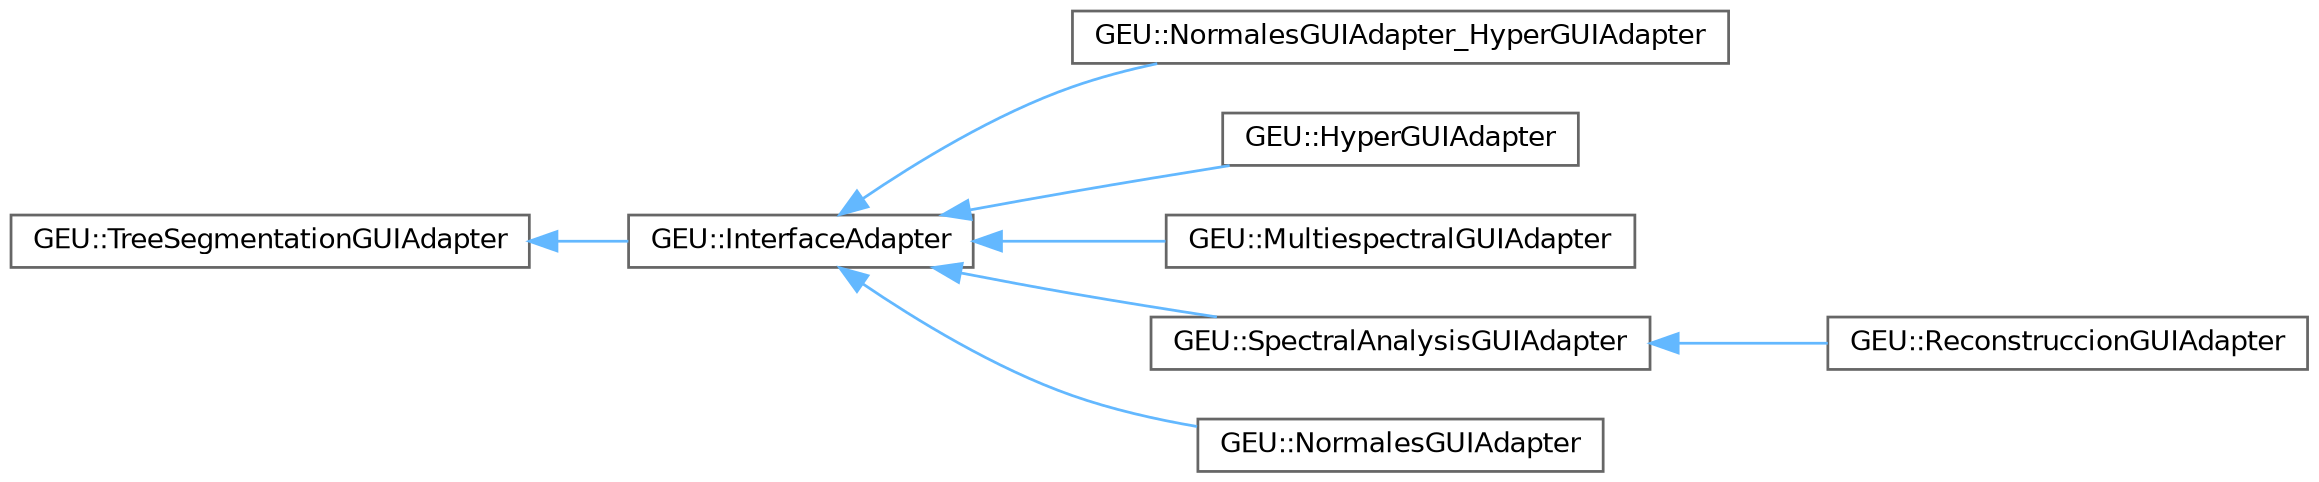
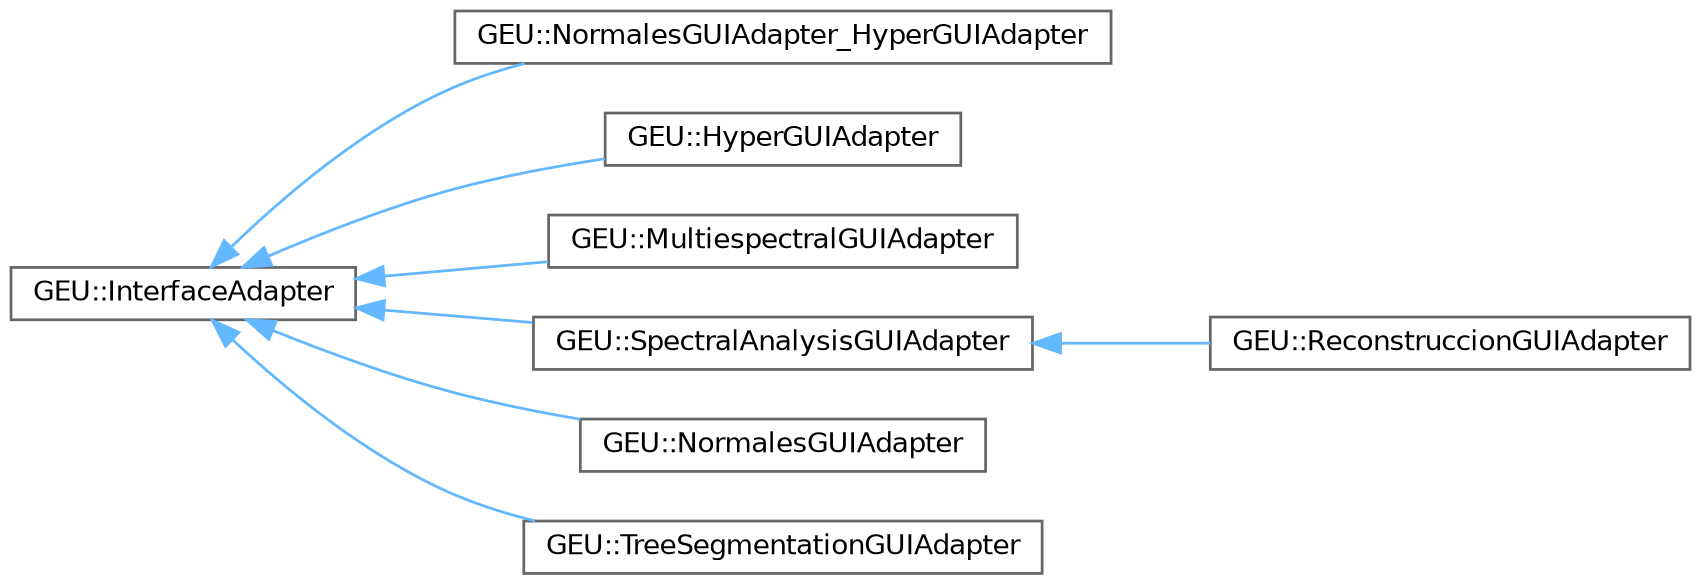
(593, 241) -> (373, 450)
